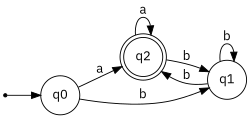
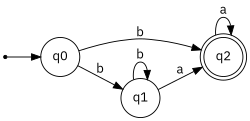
(184, 63) -> none
(100, 69) -> (140, 33)
(187, 76) -> (180, 70)
